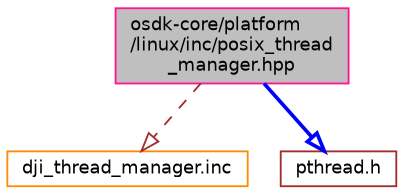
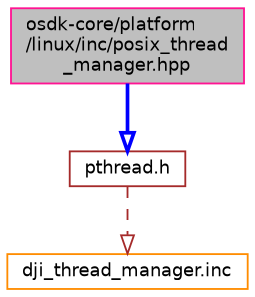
(177, 110) -> (128, 211)
